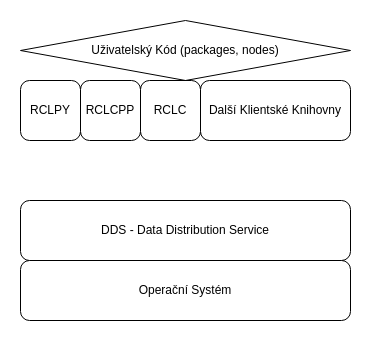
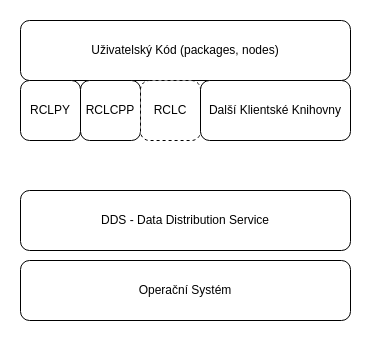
(186, 51) -> (186, 51)
(171, 111) -> (171, 111)
(186, 231) -> (186, 221)
